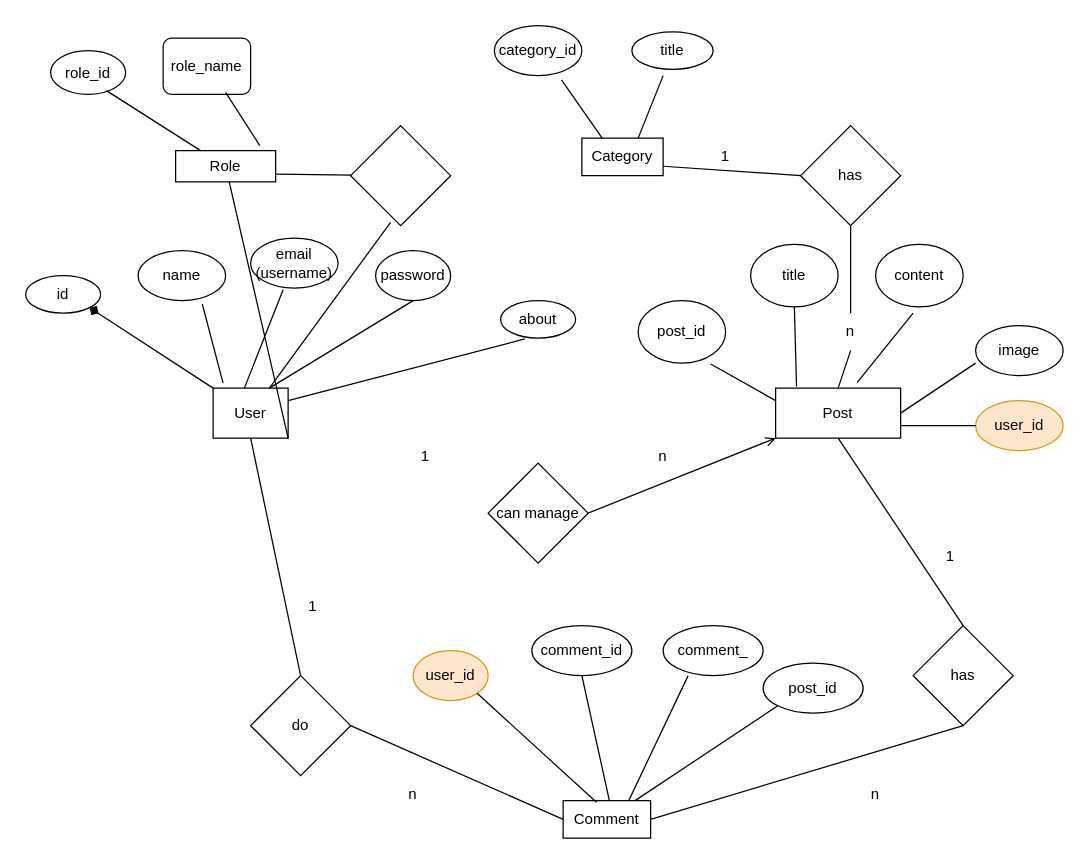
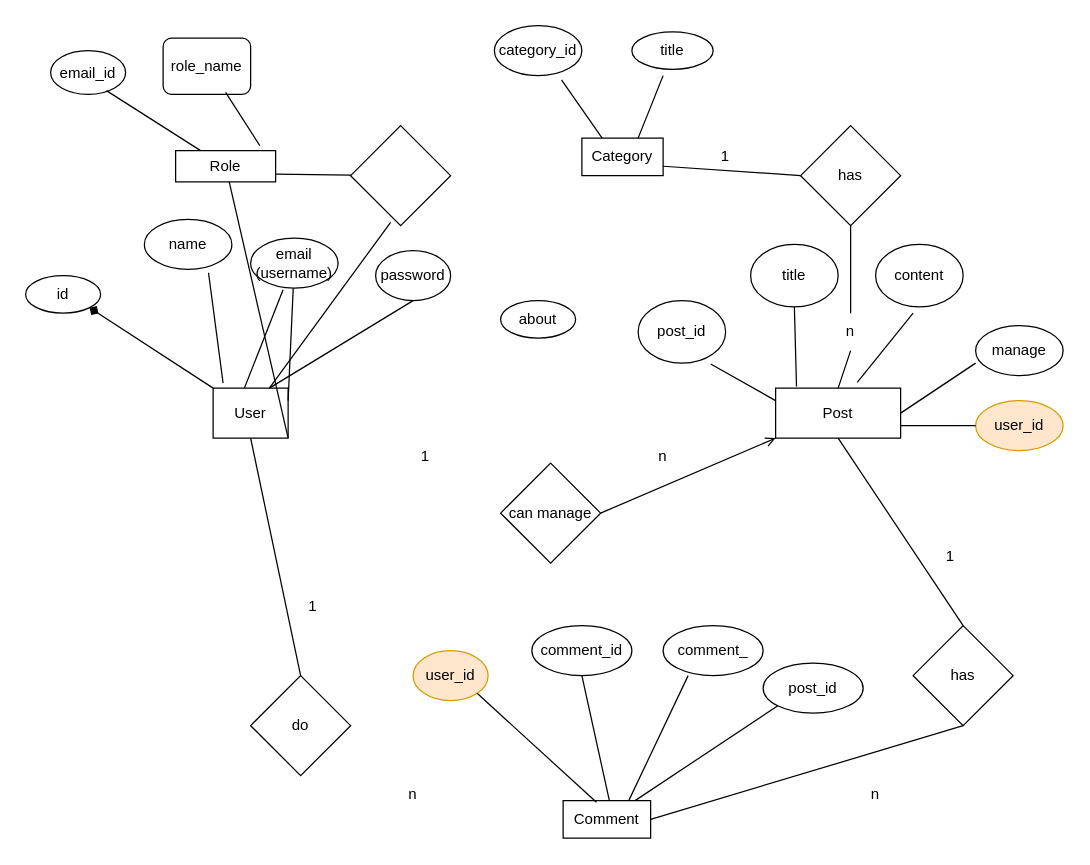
(88, 73) -> (88, 73)
(182, 276) -> (188, 244)
(1019, 351) -> (1019, 351)
(406, 370) -> (292, 321)
(538, 513) -> (551, 513)
(457, 773) -> none
